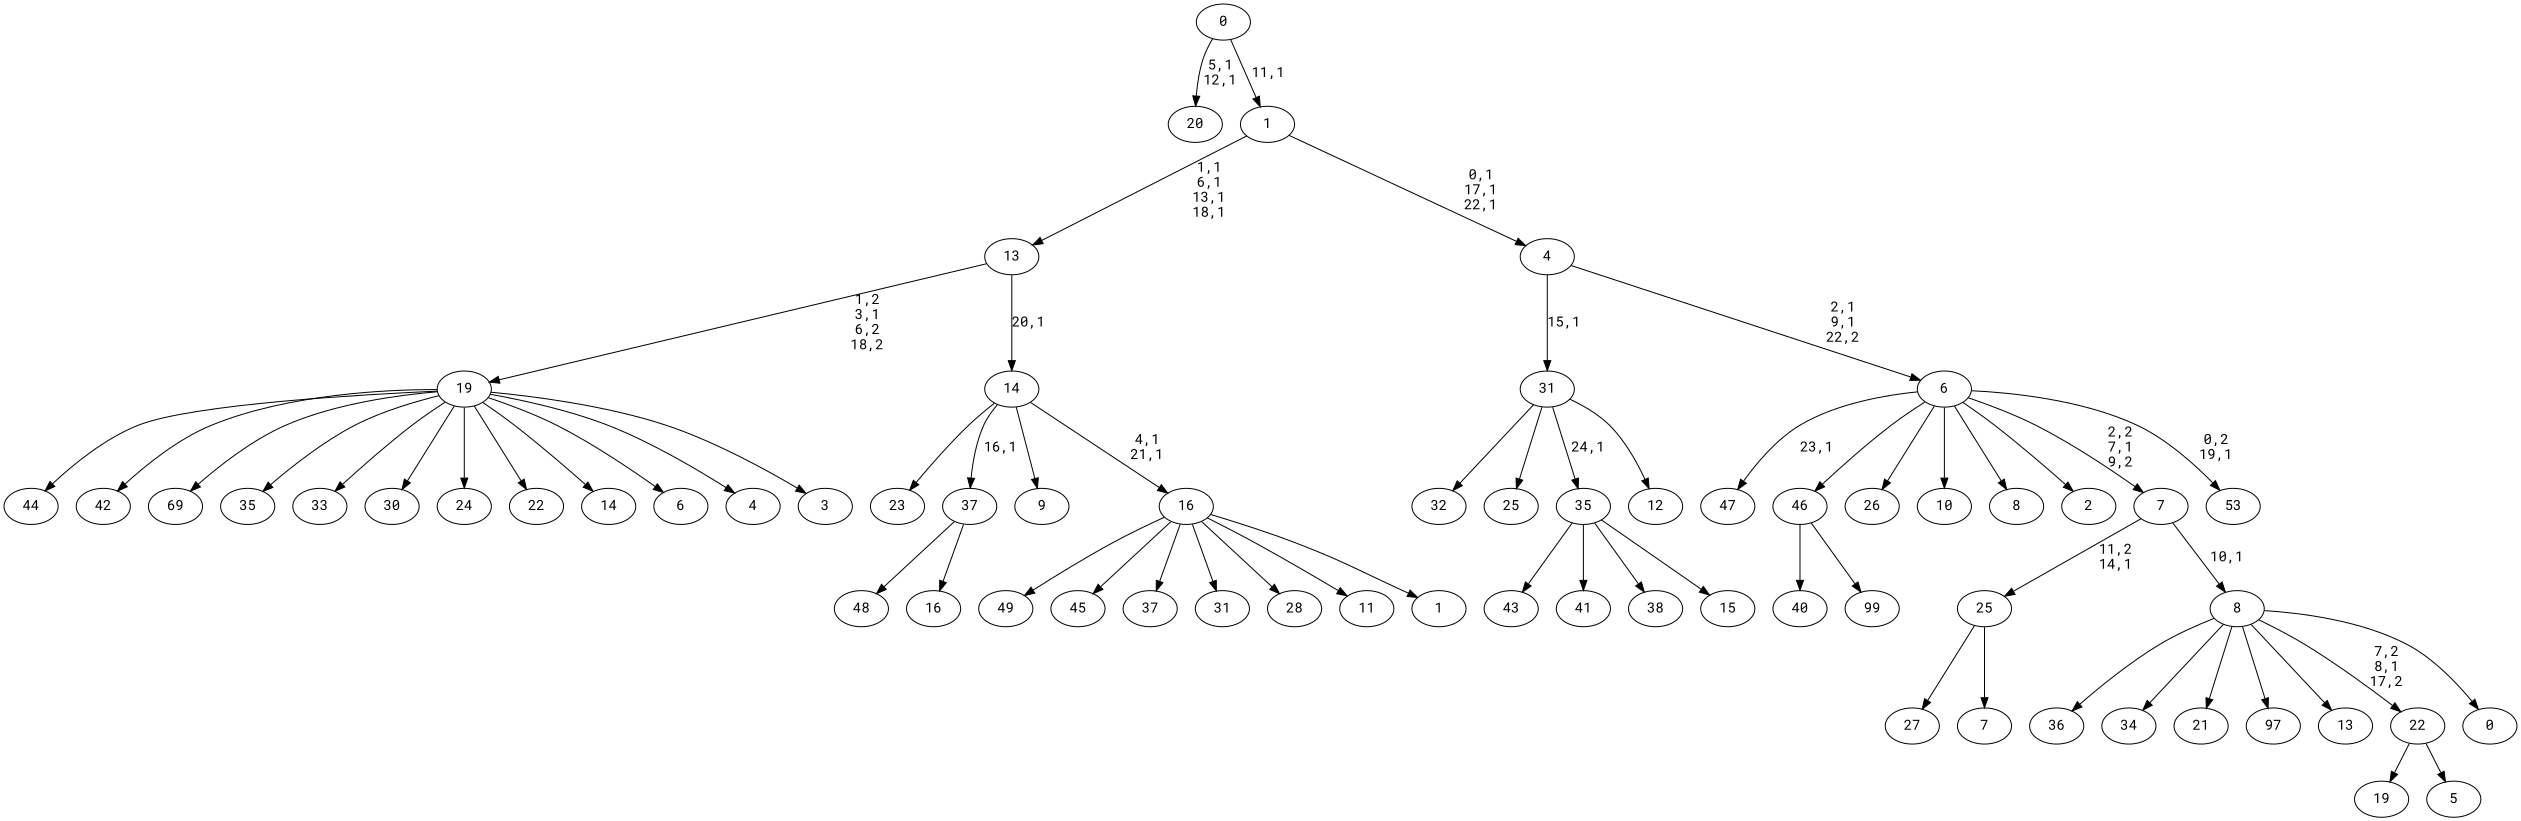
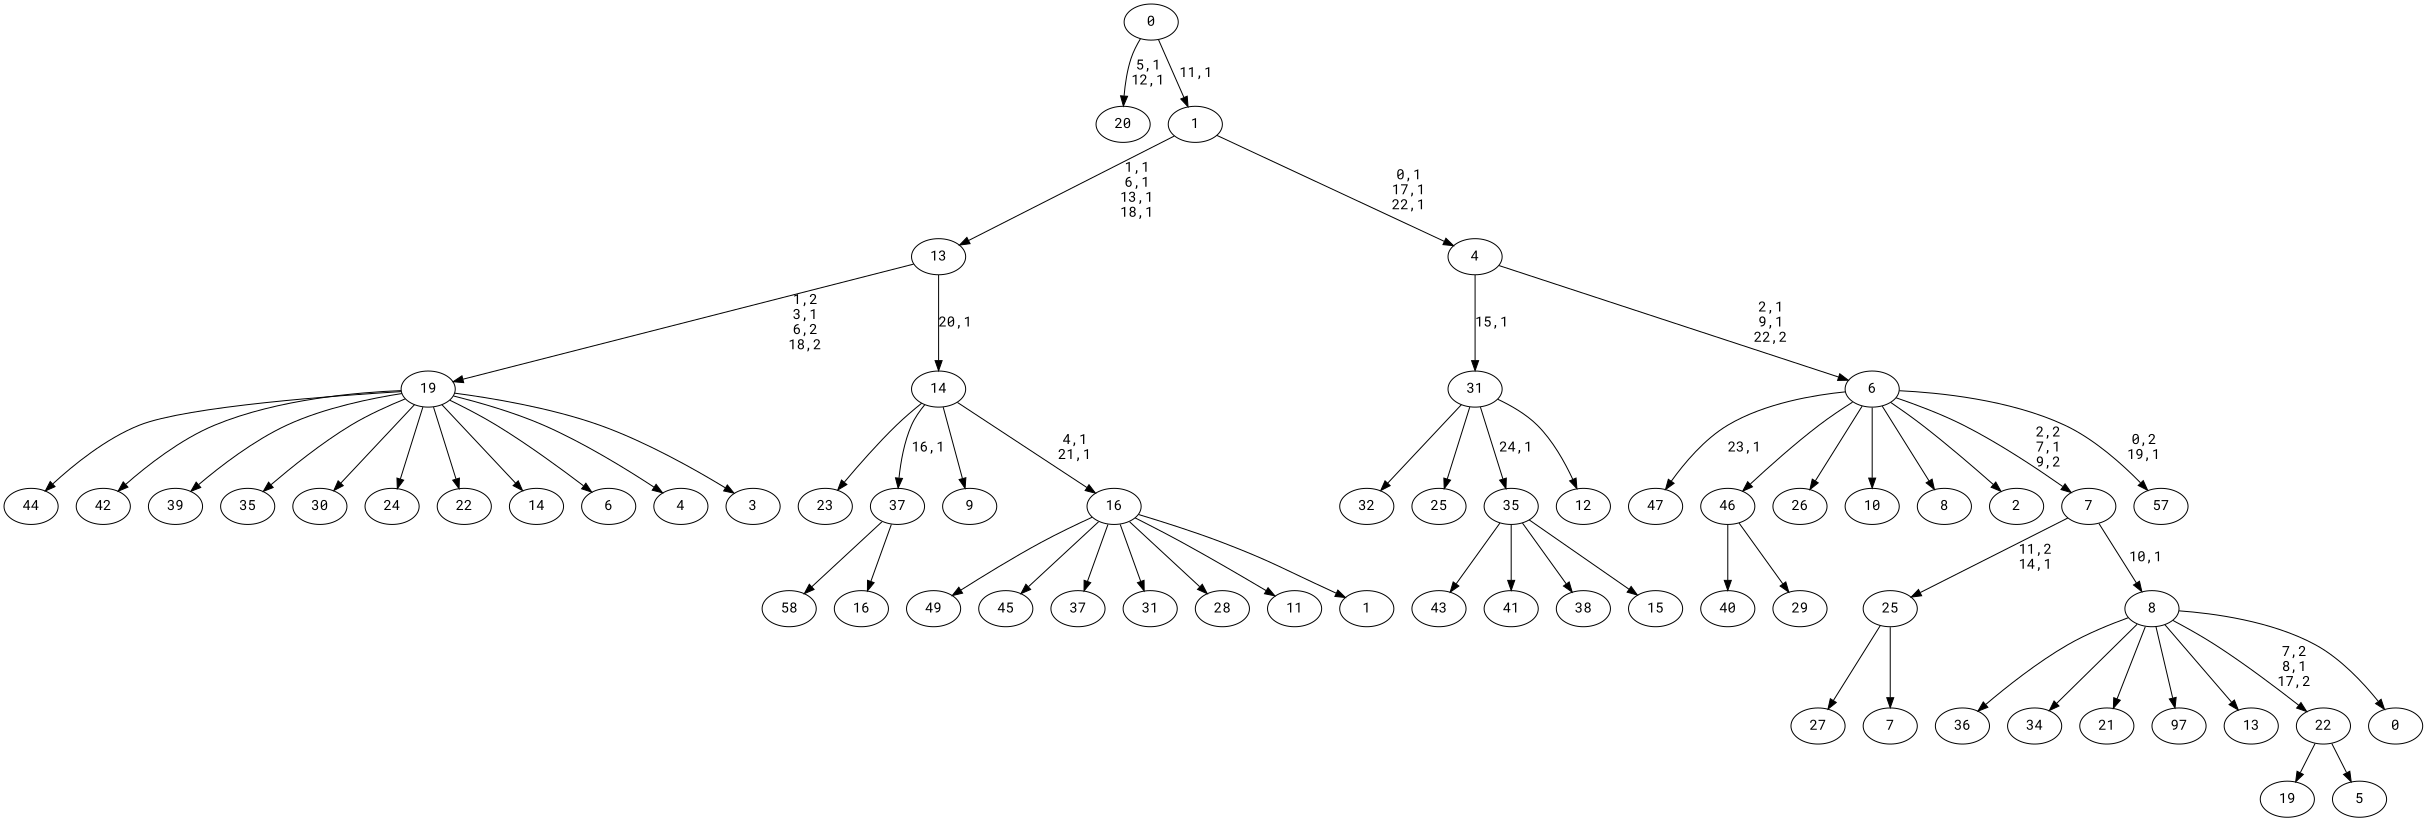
(175, 506) -> (175, 506)
(320, 506) -> none
(2233, 506) -> (2161, 506)
(861, 609) -> (789, 609)
(1872, 609) -> (1800, 609)
